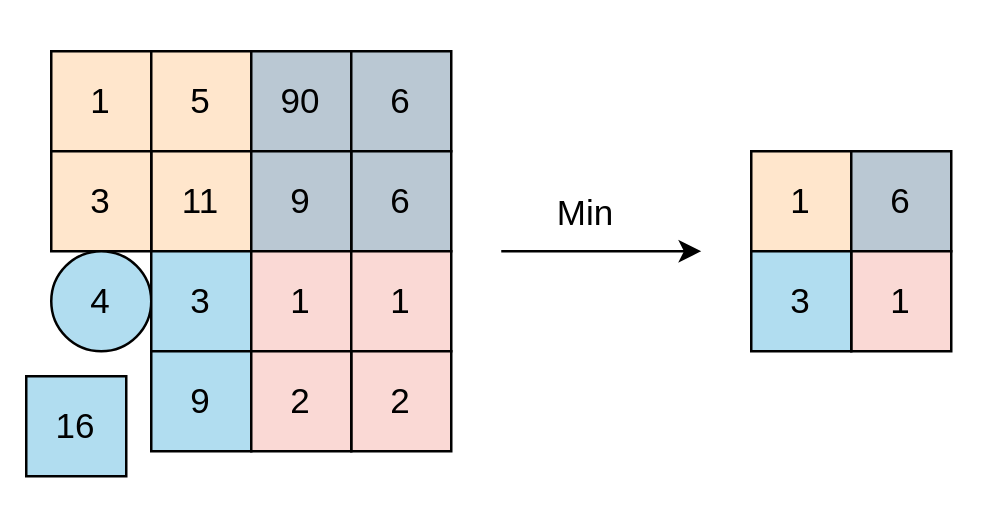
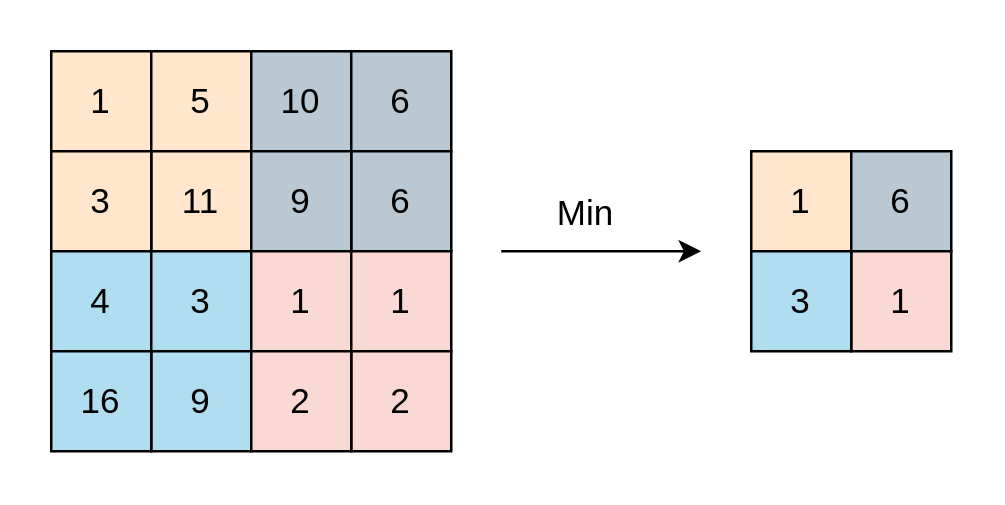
(301, 101) -> (301, 101)
(101, 301) -> (101, 301)
(76, 426) -> (101, 401)
